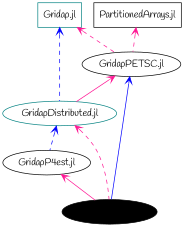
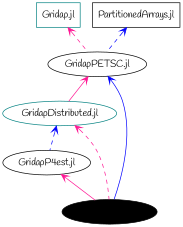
(134, 43) -> (115, 42)
(60, 68) -> none
